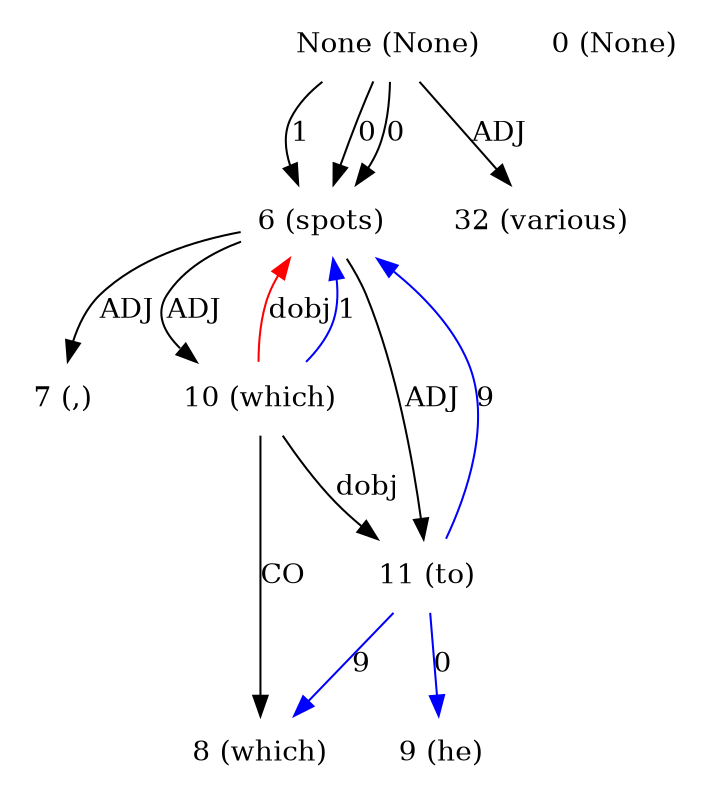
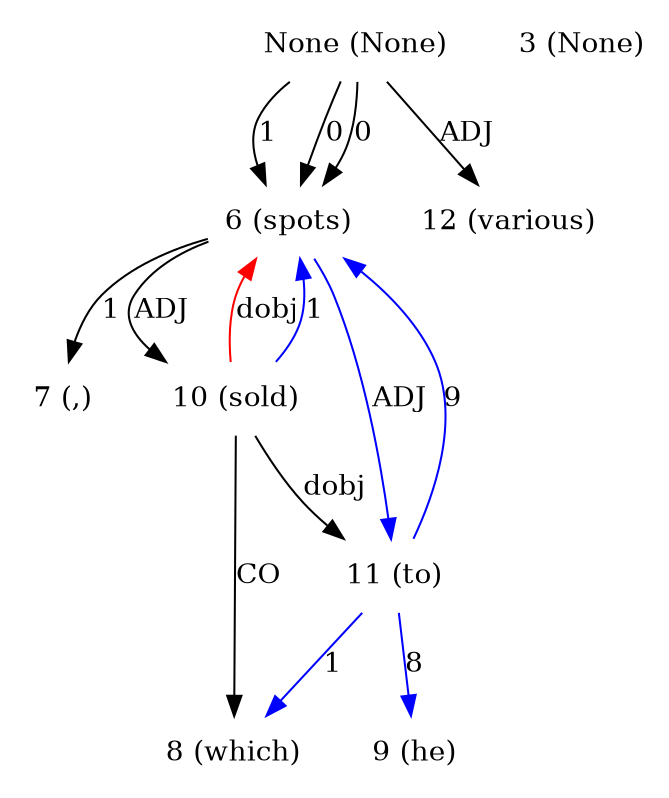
(614, 45) -> (582, 45)
(541, 222) -> (509, 222)
(127, 310) -> (112, 310)
(395, 385) -> (363, 385)
(260, 399) -> (236, 399)
(362, 664) -> (334, 664)
(444, 664) -> (415, 664)
